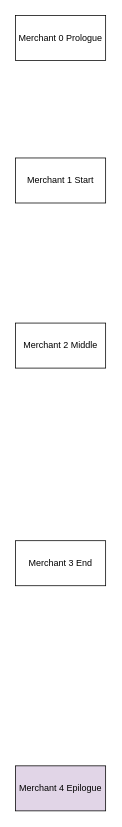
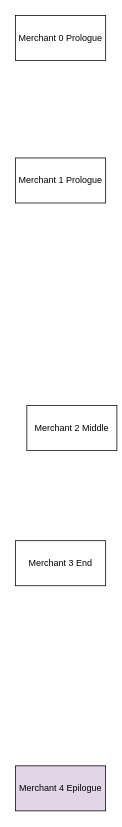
(60, 180) -> (60, 180)
(60, 345) -> (72, 428)
